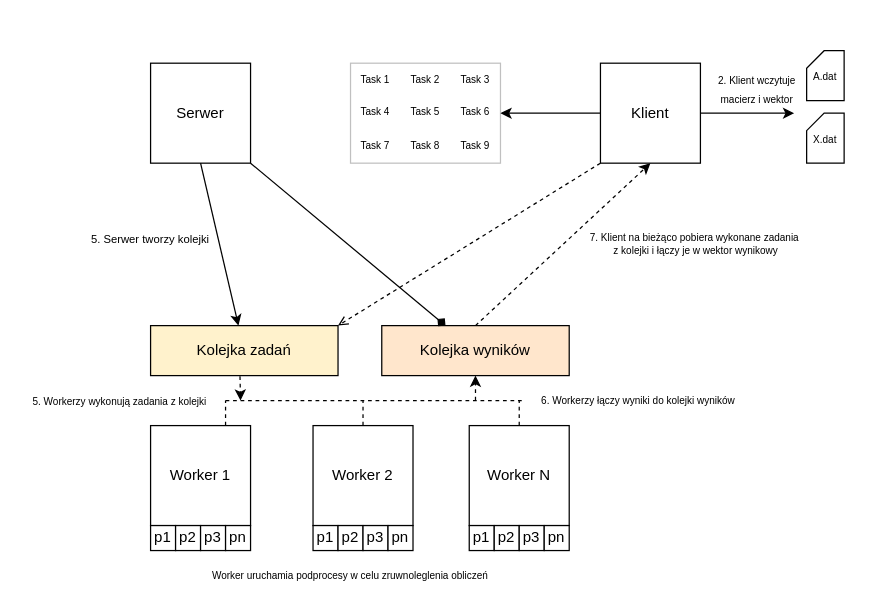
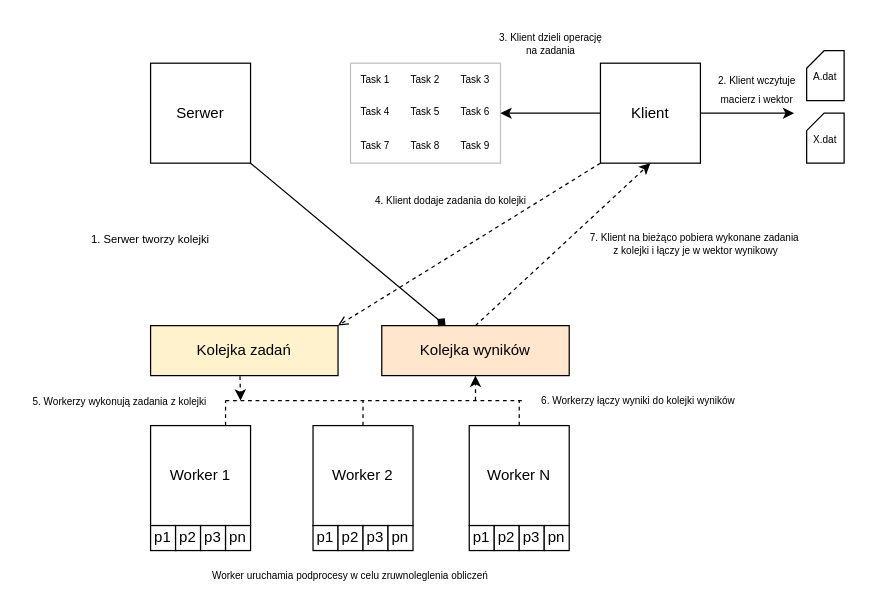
none -> (551, 44)
none -> (451, 201)
(151, 238) -> (151, 238)
(219, 241) -> none
